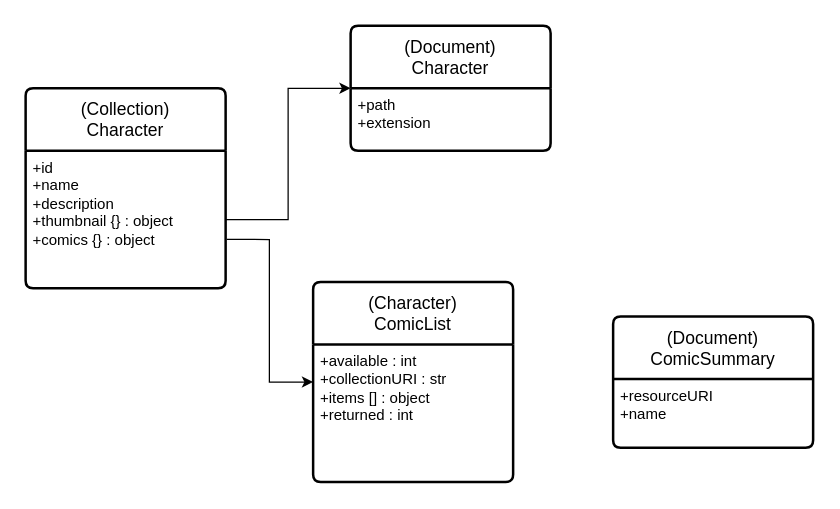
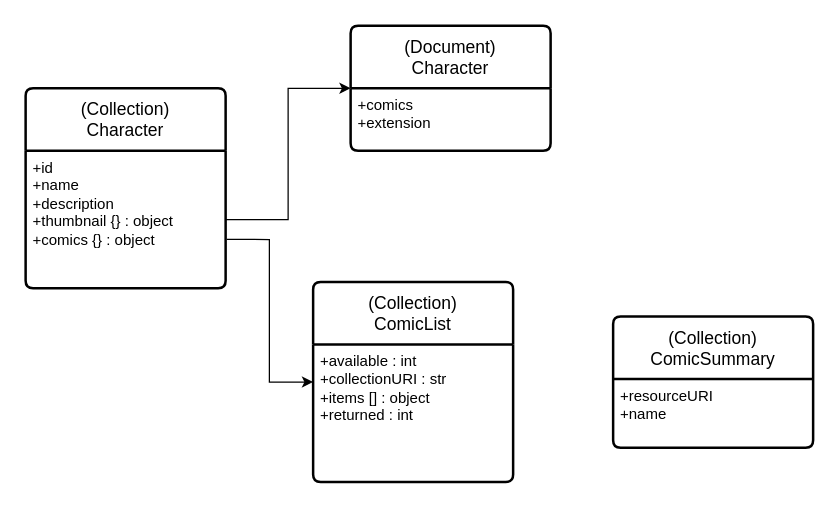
(398, 115) -> (398, 115)
(413, 313) -> (413, 313)
(713, 348) -> (713, 348)
